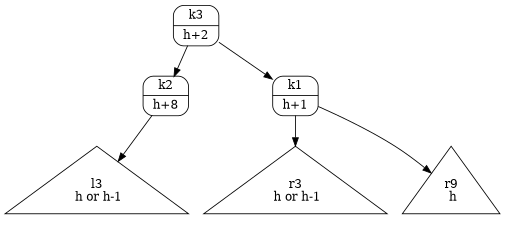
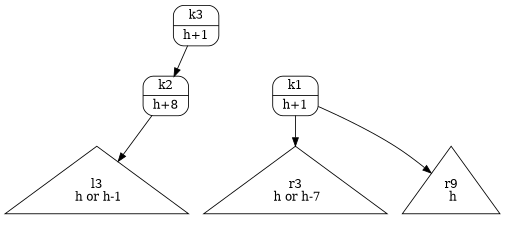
(196, 35) -> (196, 35)
(242, 58) -> none
(295, 191) -> (295, 191)
